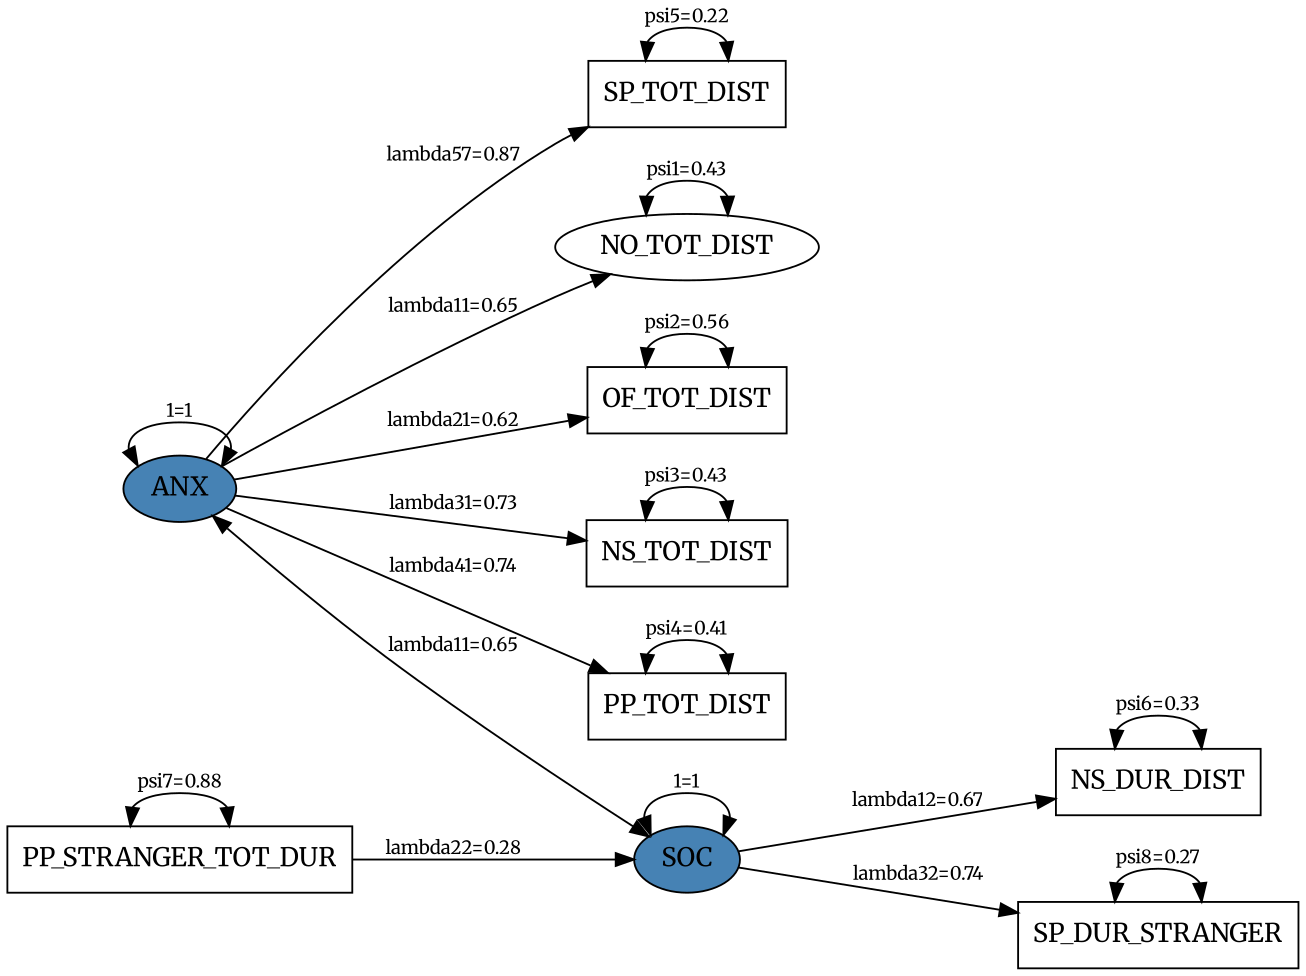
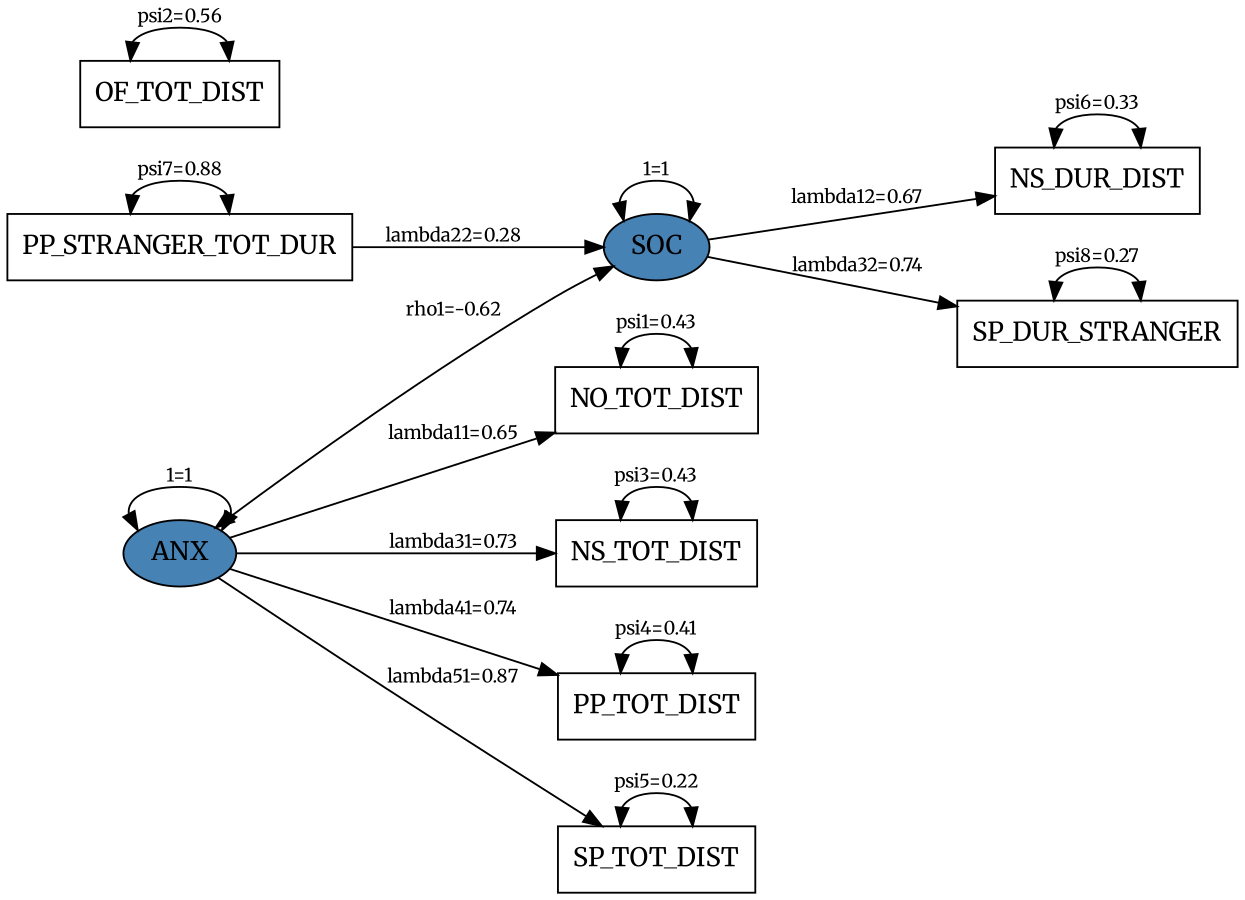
(454, 156) -> (454, 678)
(687, 247) -> (657, 400)
(401, 450) -> none
(454, 646) -> (454, 311)
